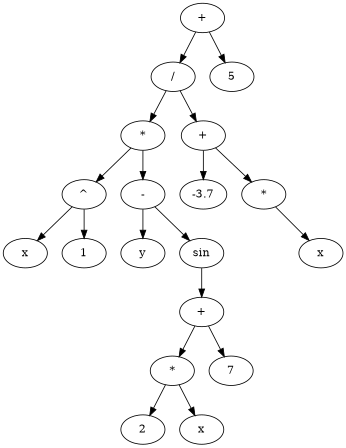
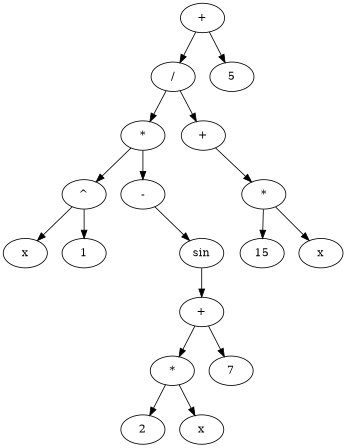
(203, 194) -> none
(143, 253) -> none
none -> (262, 253)
